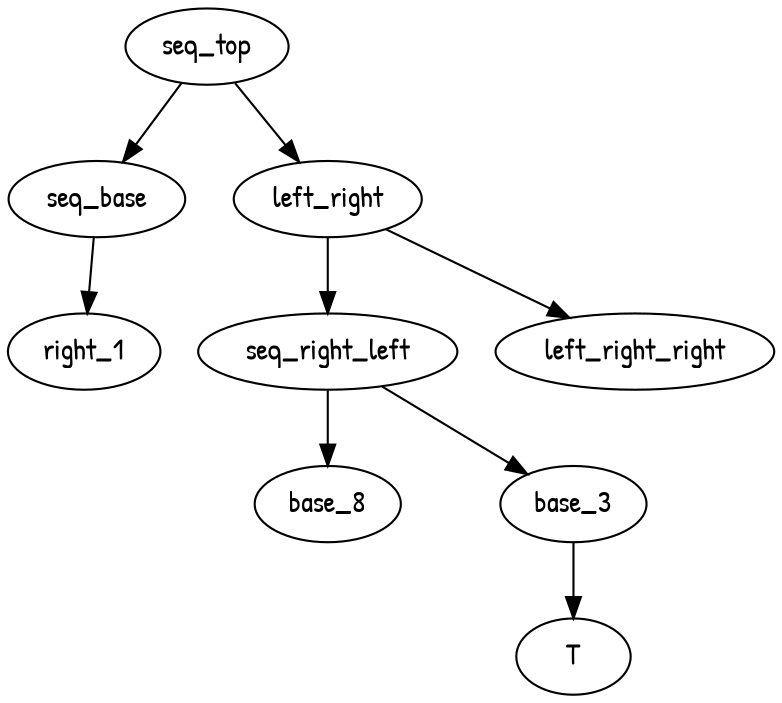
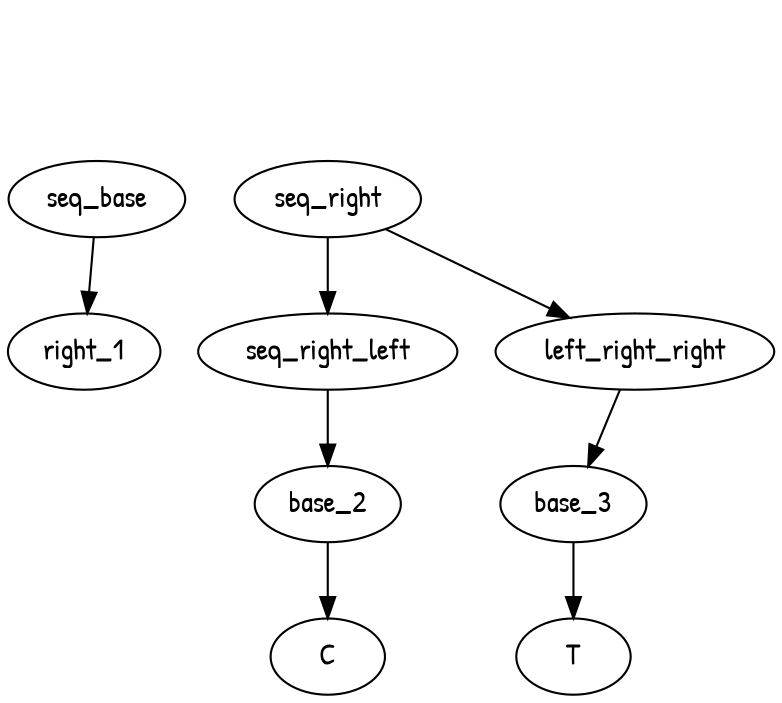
(207, 47) -> none
(328, 199) -> (328, 199)
(446, 425) -> (608, 418)
(328, 504) -> (328, 504)
none -> (328, 657)
